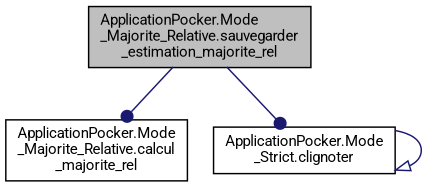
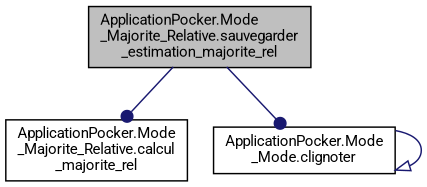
(304, 150) -> (304, 150)
